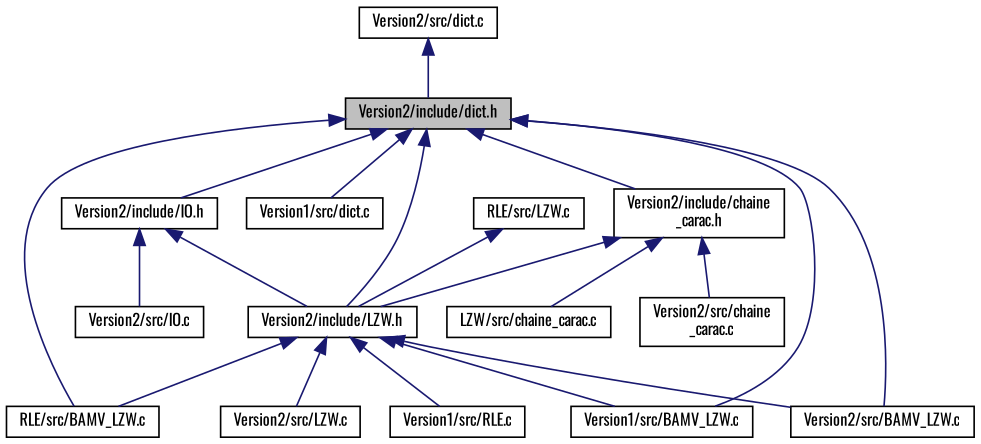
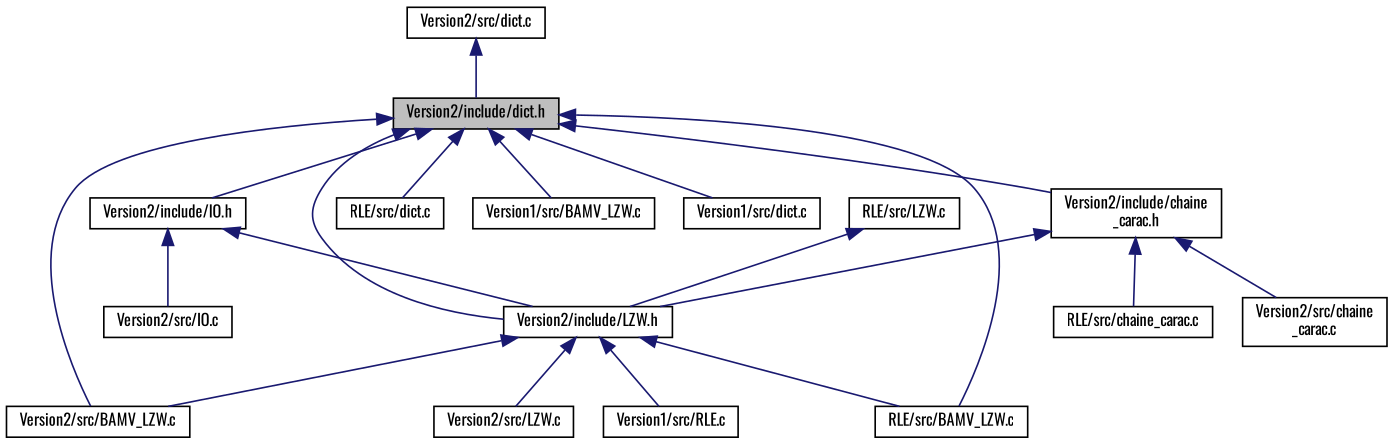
none -> (390, 213)
(529, 322) -> (1133, 322)
(505, 374) -> none
